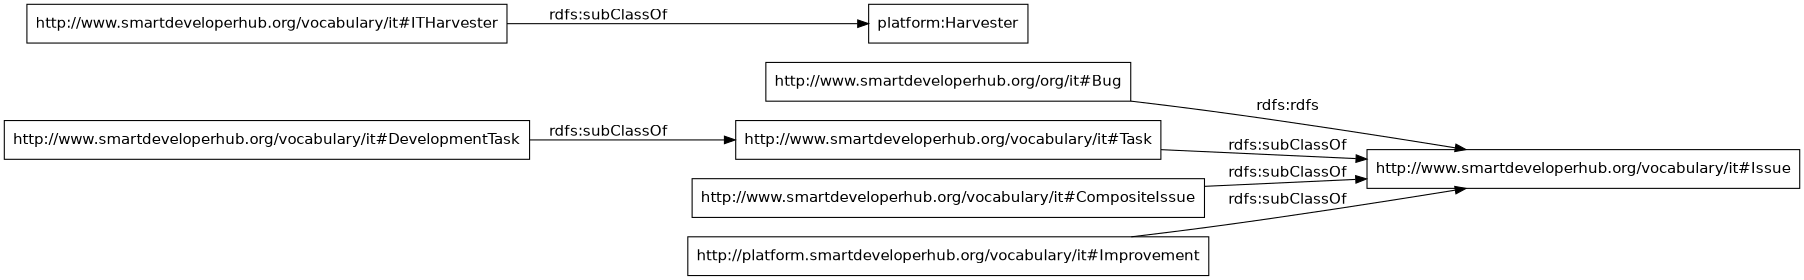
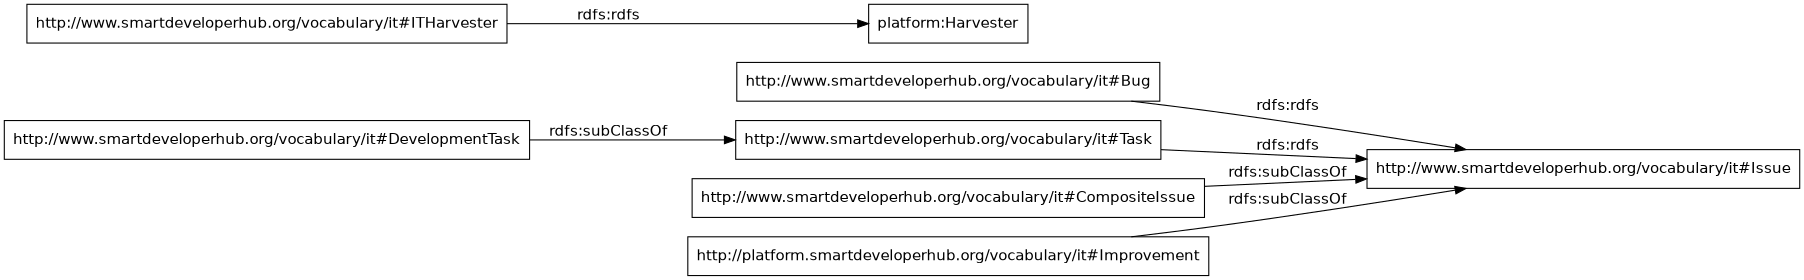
(609, 16) -> (609, 16)
(948, 82) -> (948, 82)
(1288, 146) -> (1288, 146)
